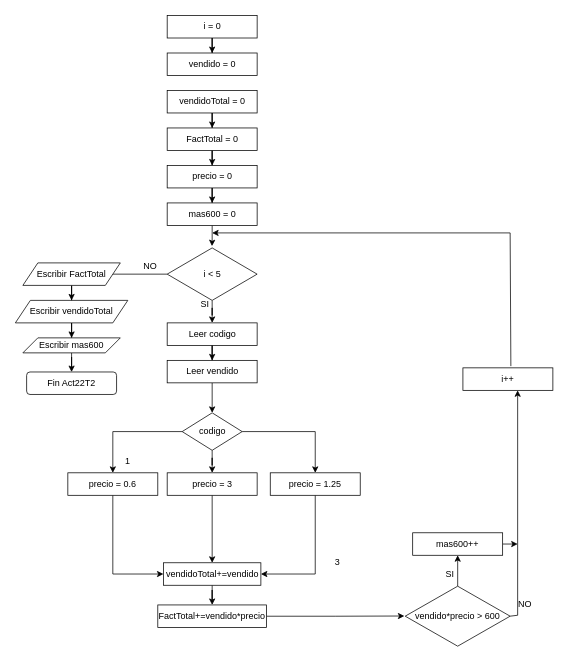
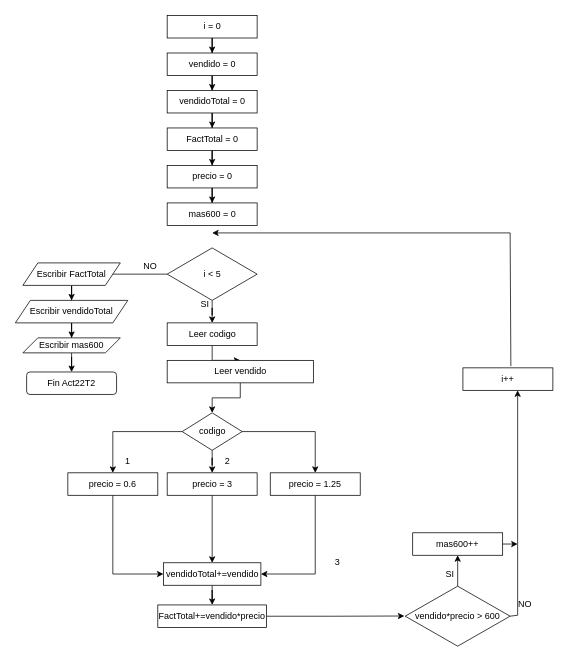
none -> (212, 85)
(212, 239) -> none
(212, 372) -> (240, 372)
none -> (227, 462)
